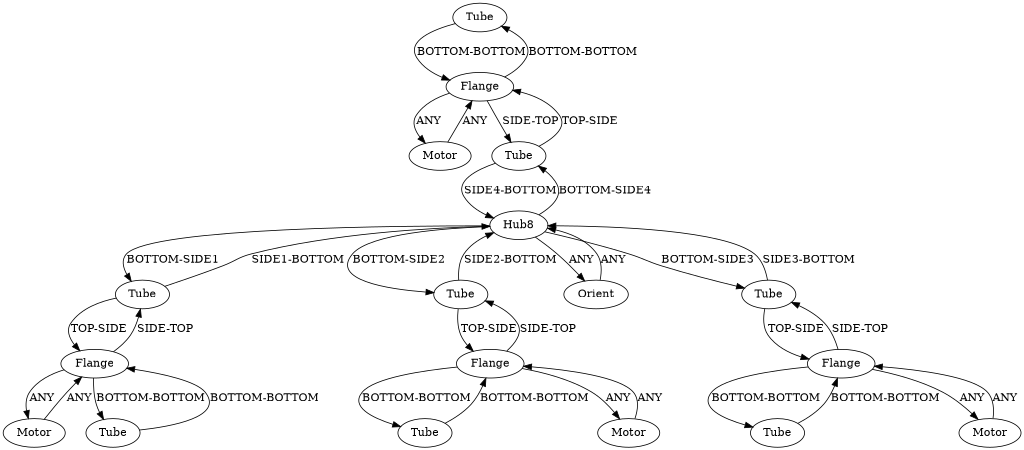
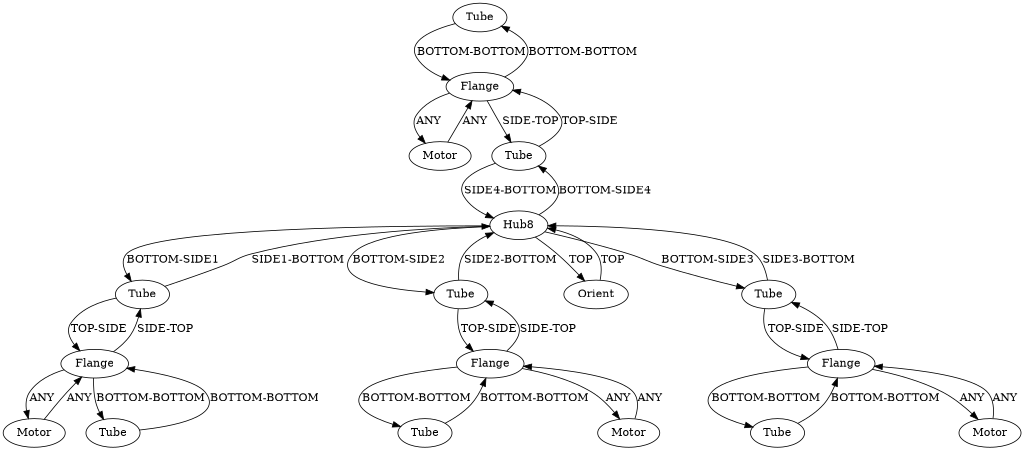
(581, 260) -> (581, 260)
(613, 260) -> (613, 260)
